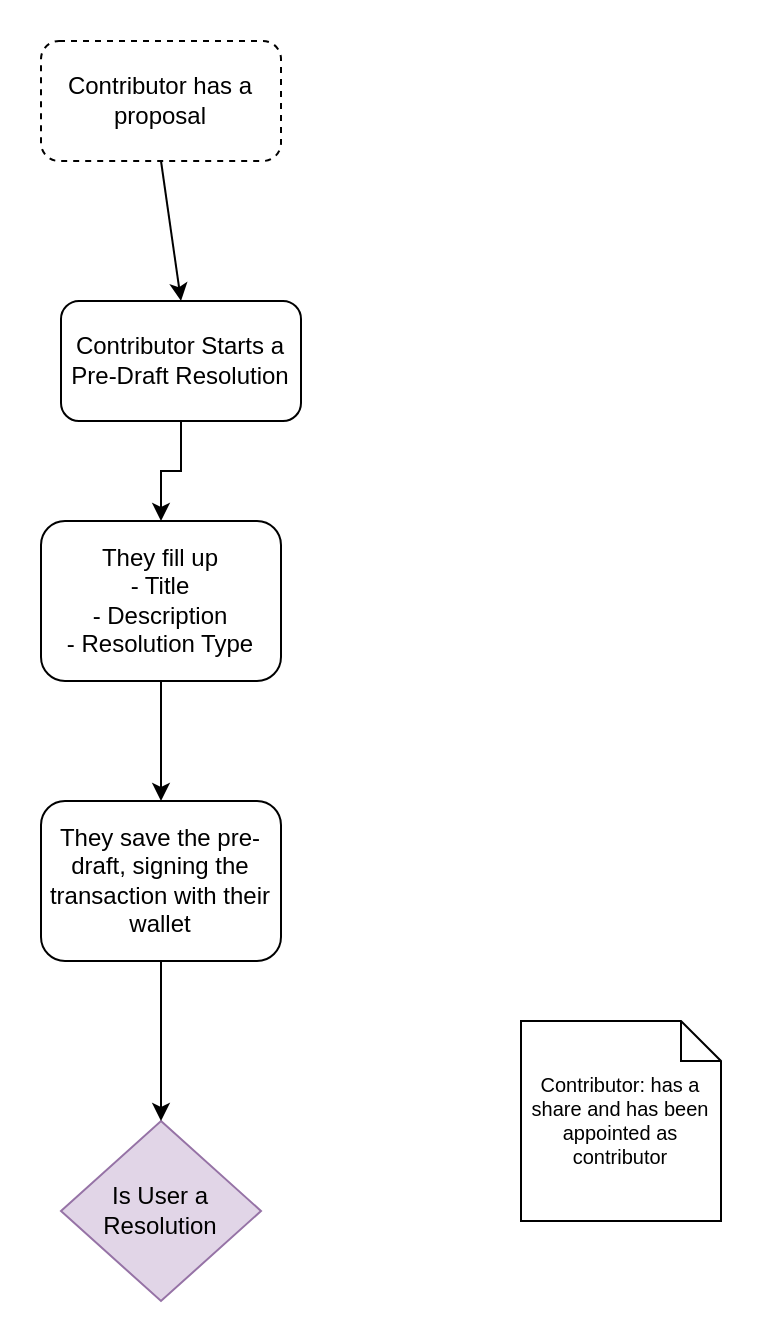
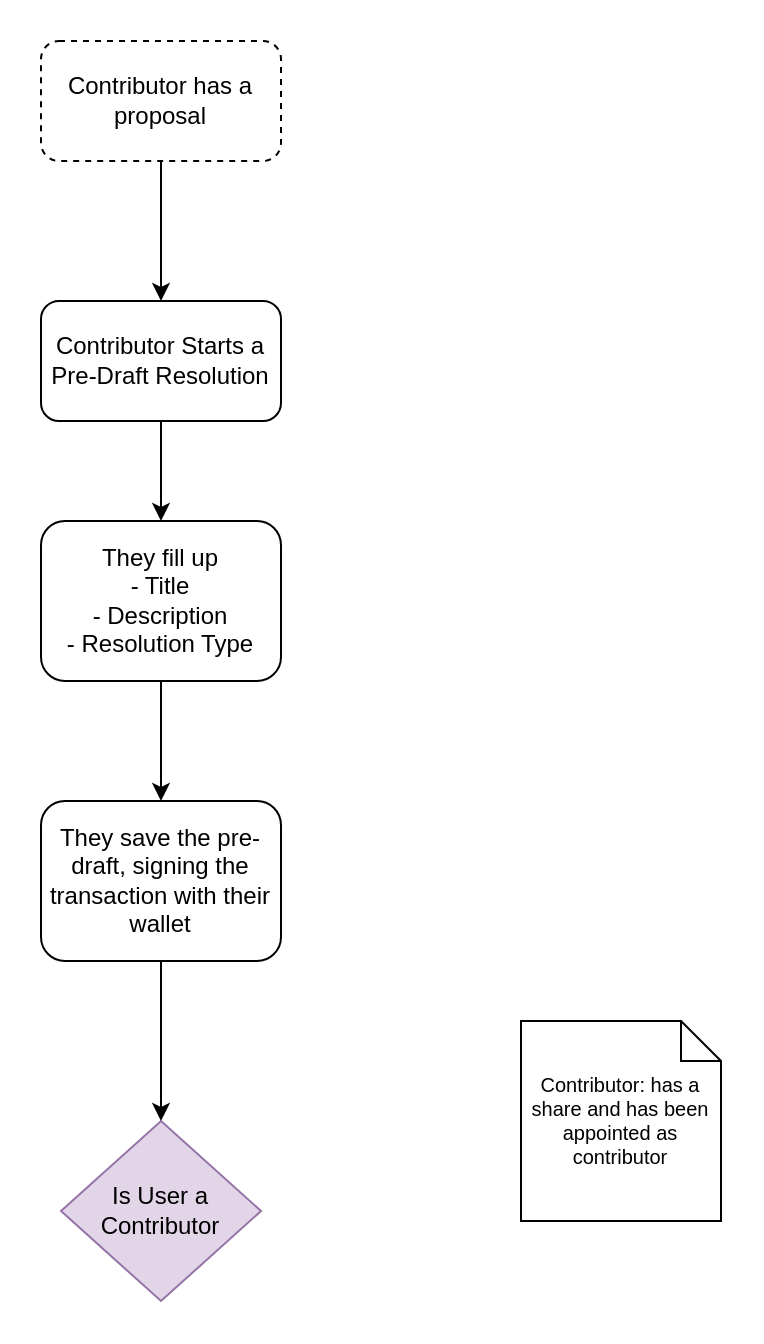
(181, 361) -> (161, 361)
(161, 1211) -> (161, 1211)
